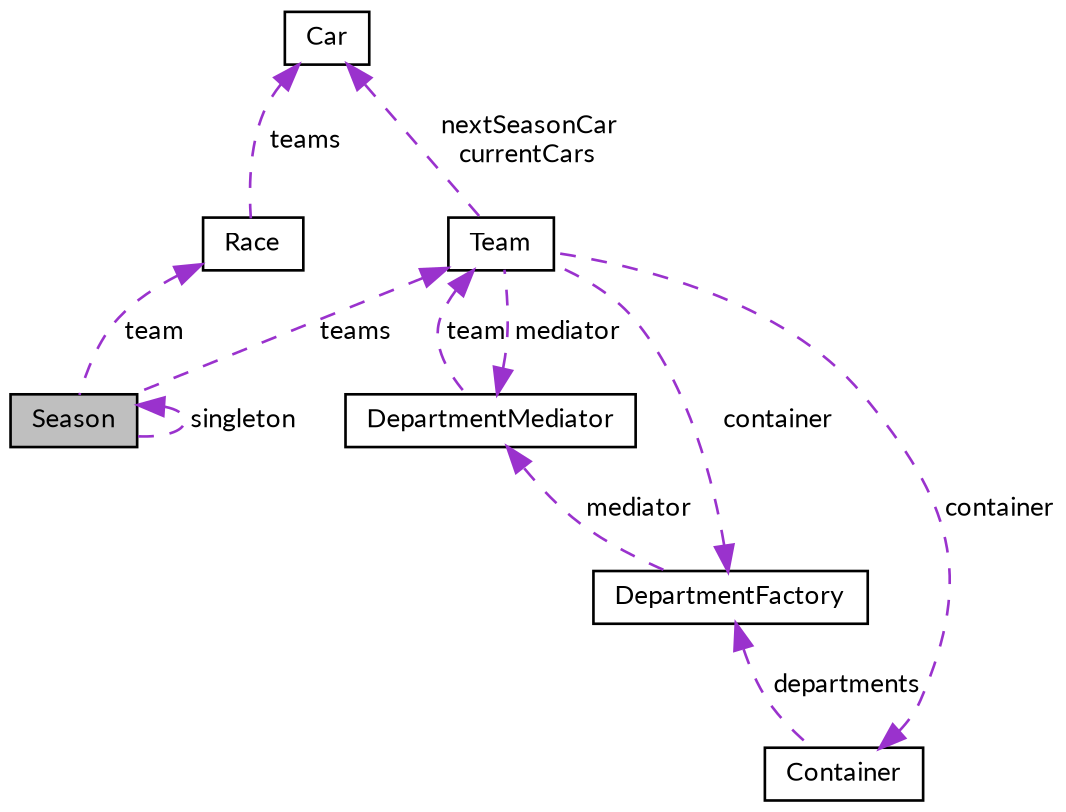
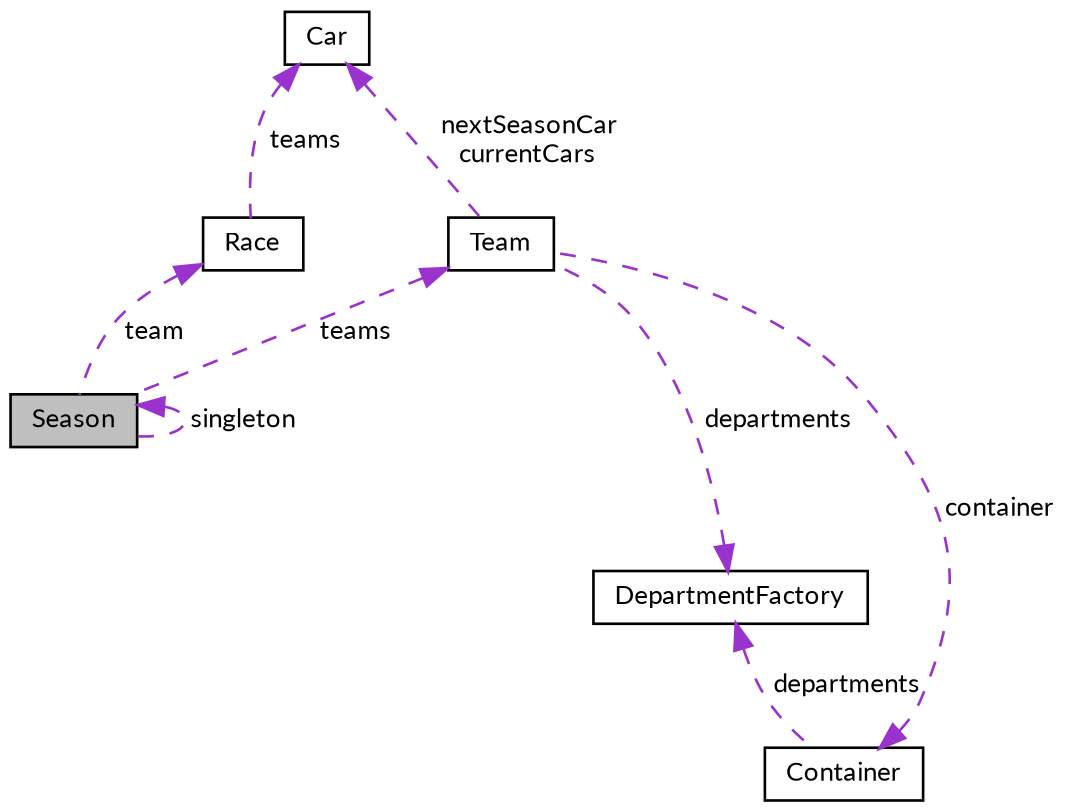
(491, 421) -> none
(775, 421) -> (775, 421)
